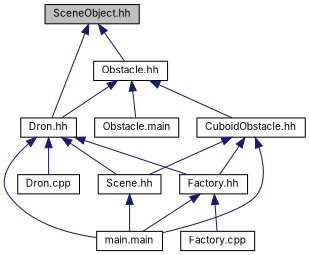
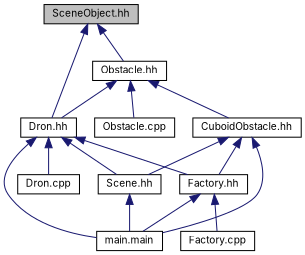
(137, 128) -> (135, 128)
